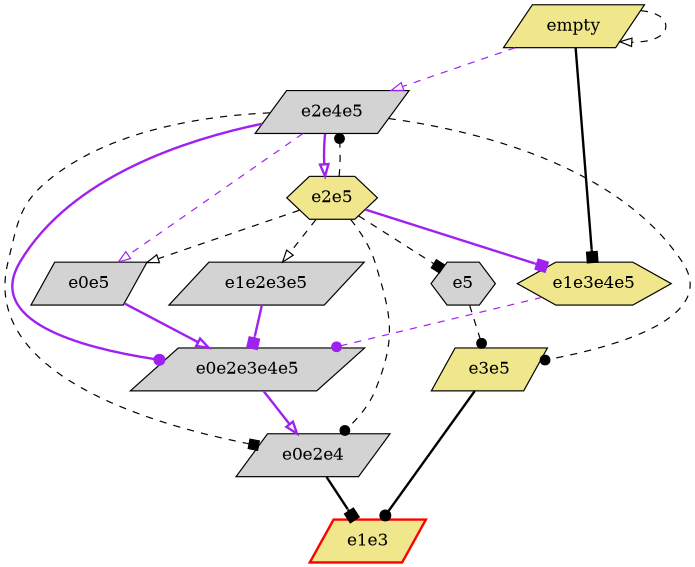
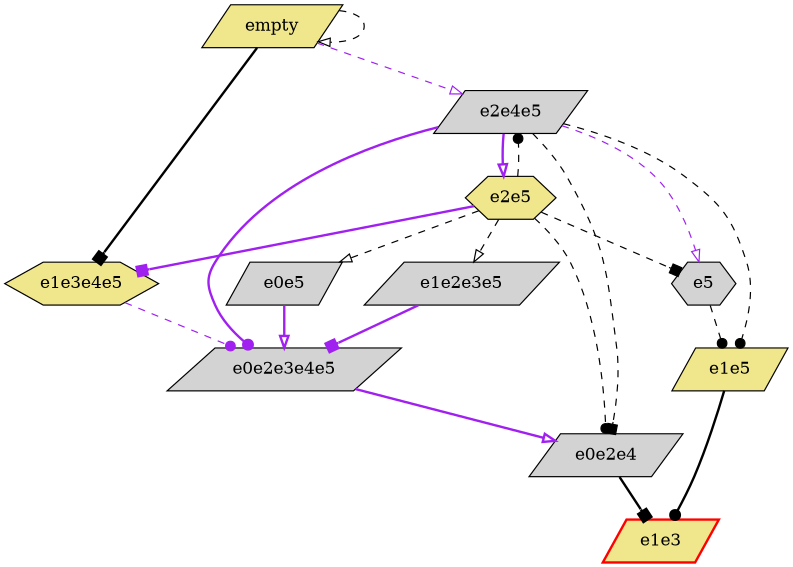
(216, 194) -> (647, 169)
(489, 369) -> (730, 369)
